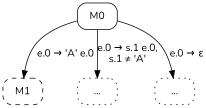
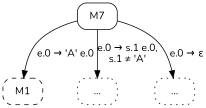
(97, 16) -> (97, 16)
